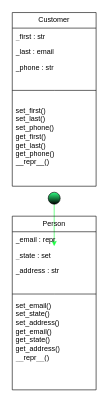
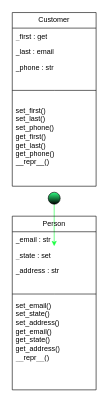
(36, 36) -> (36, 36)
(37, 240) -> (35, 240)
